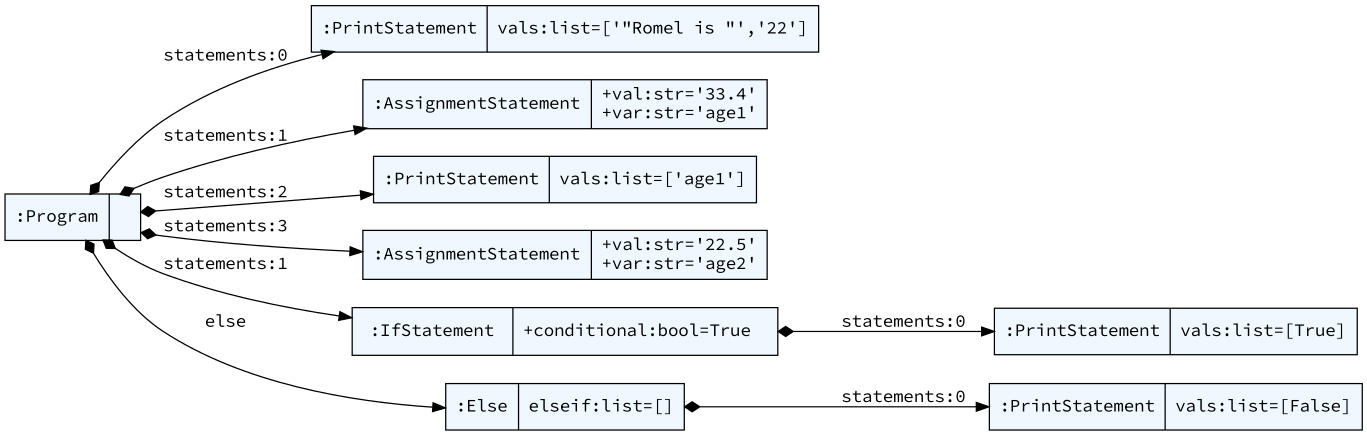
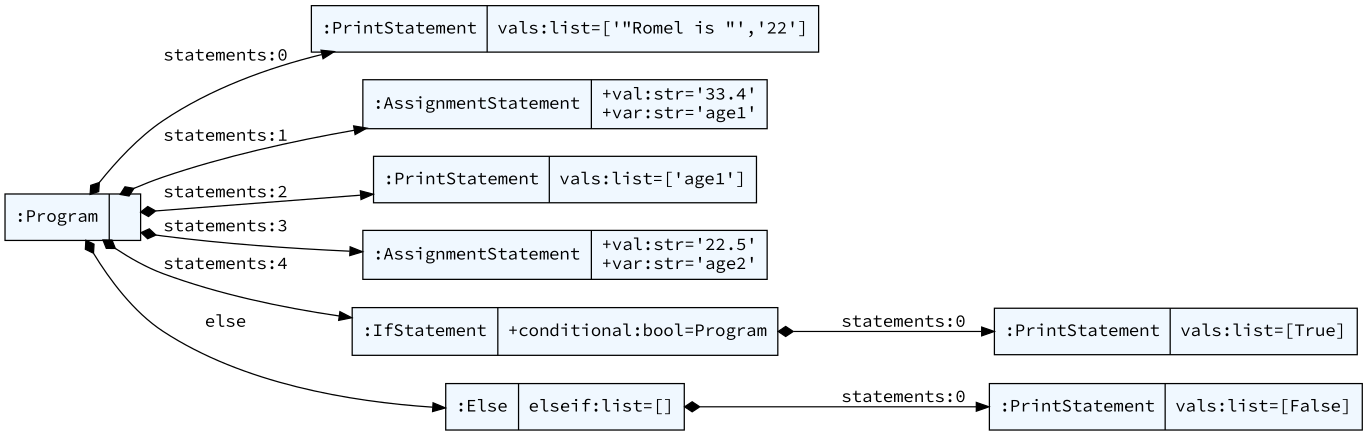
(226, 264) -> (226, 264)
(637, 331) -> (638, 331)
